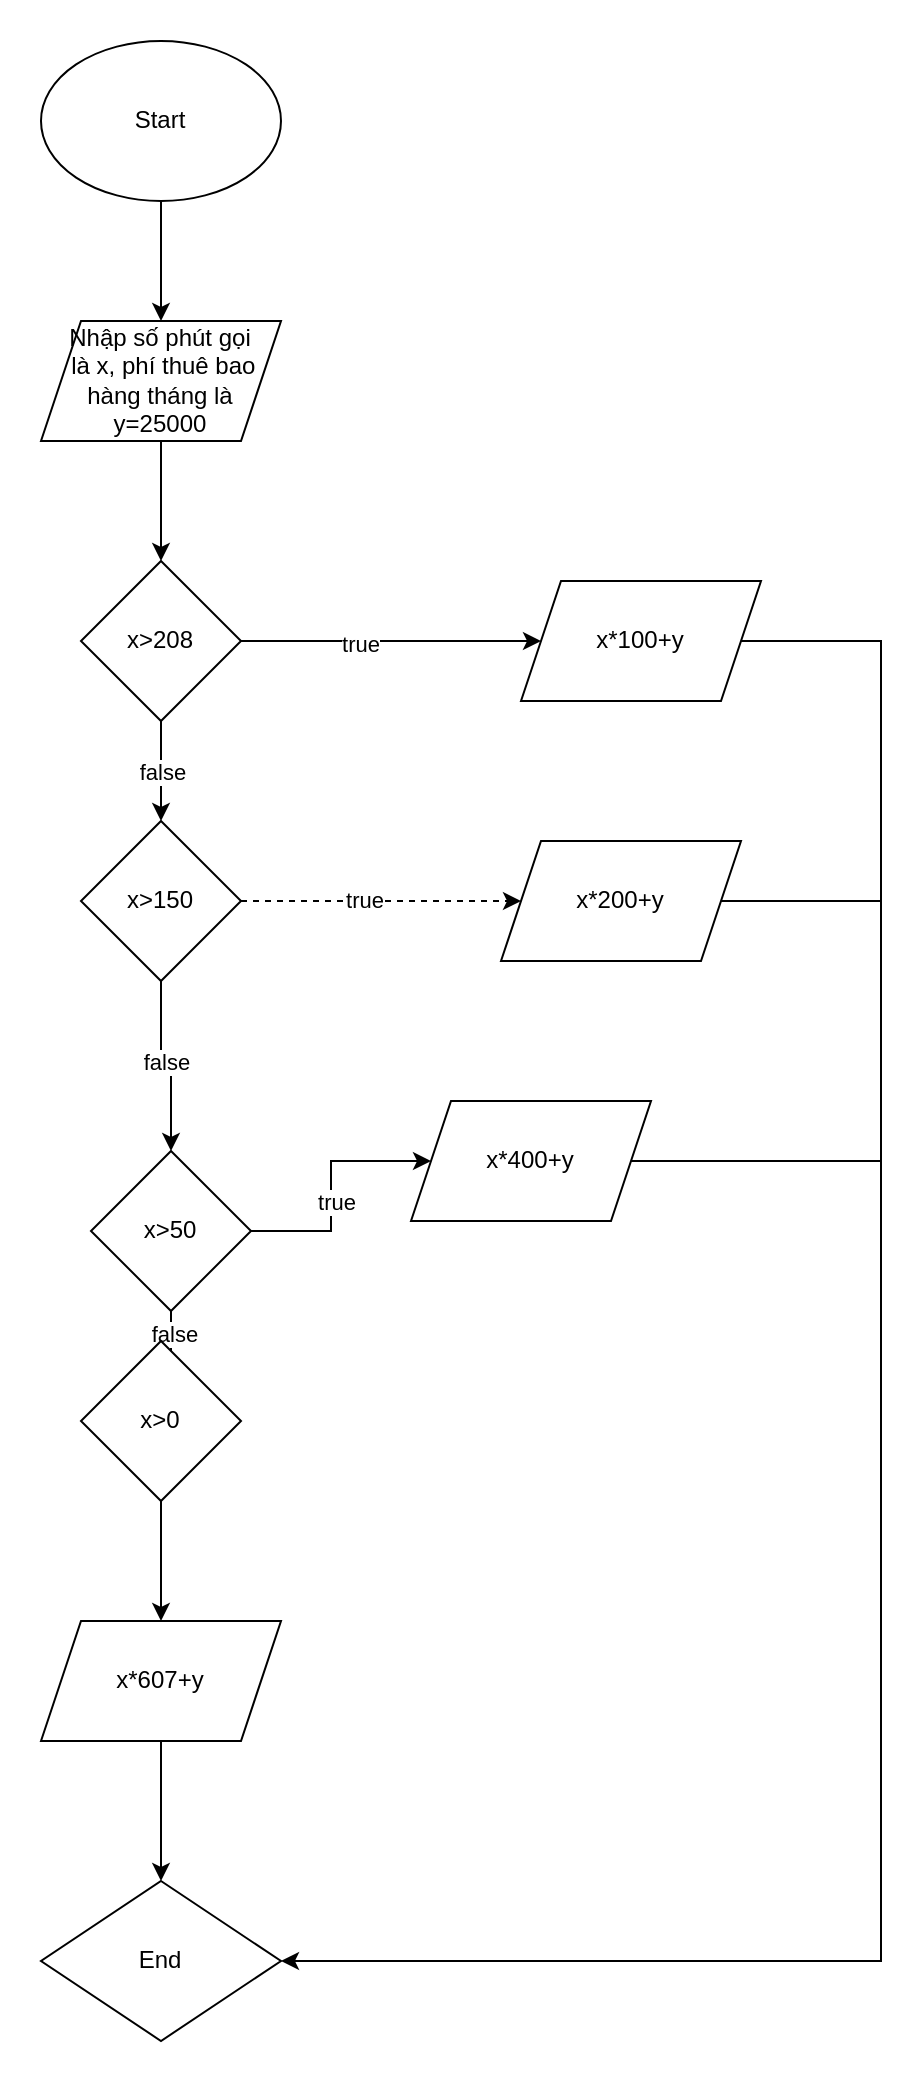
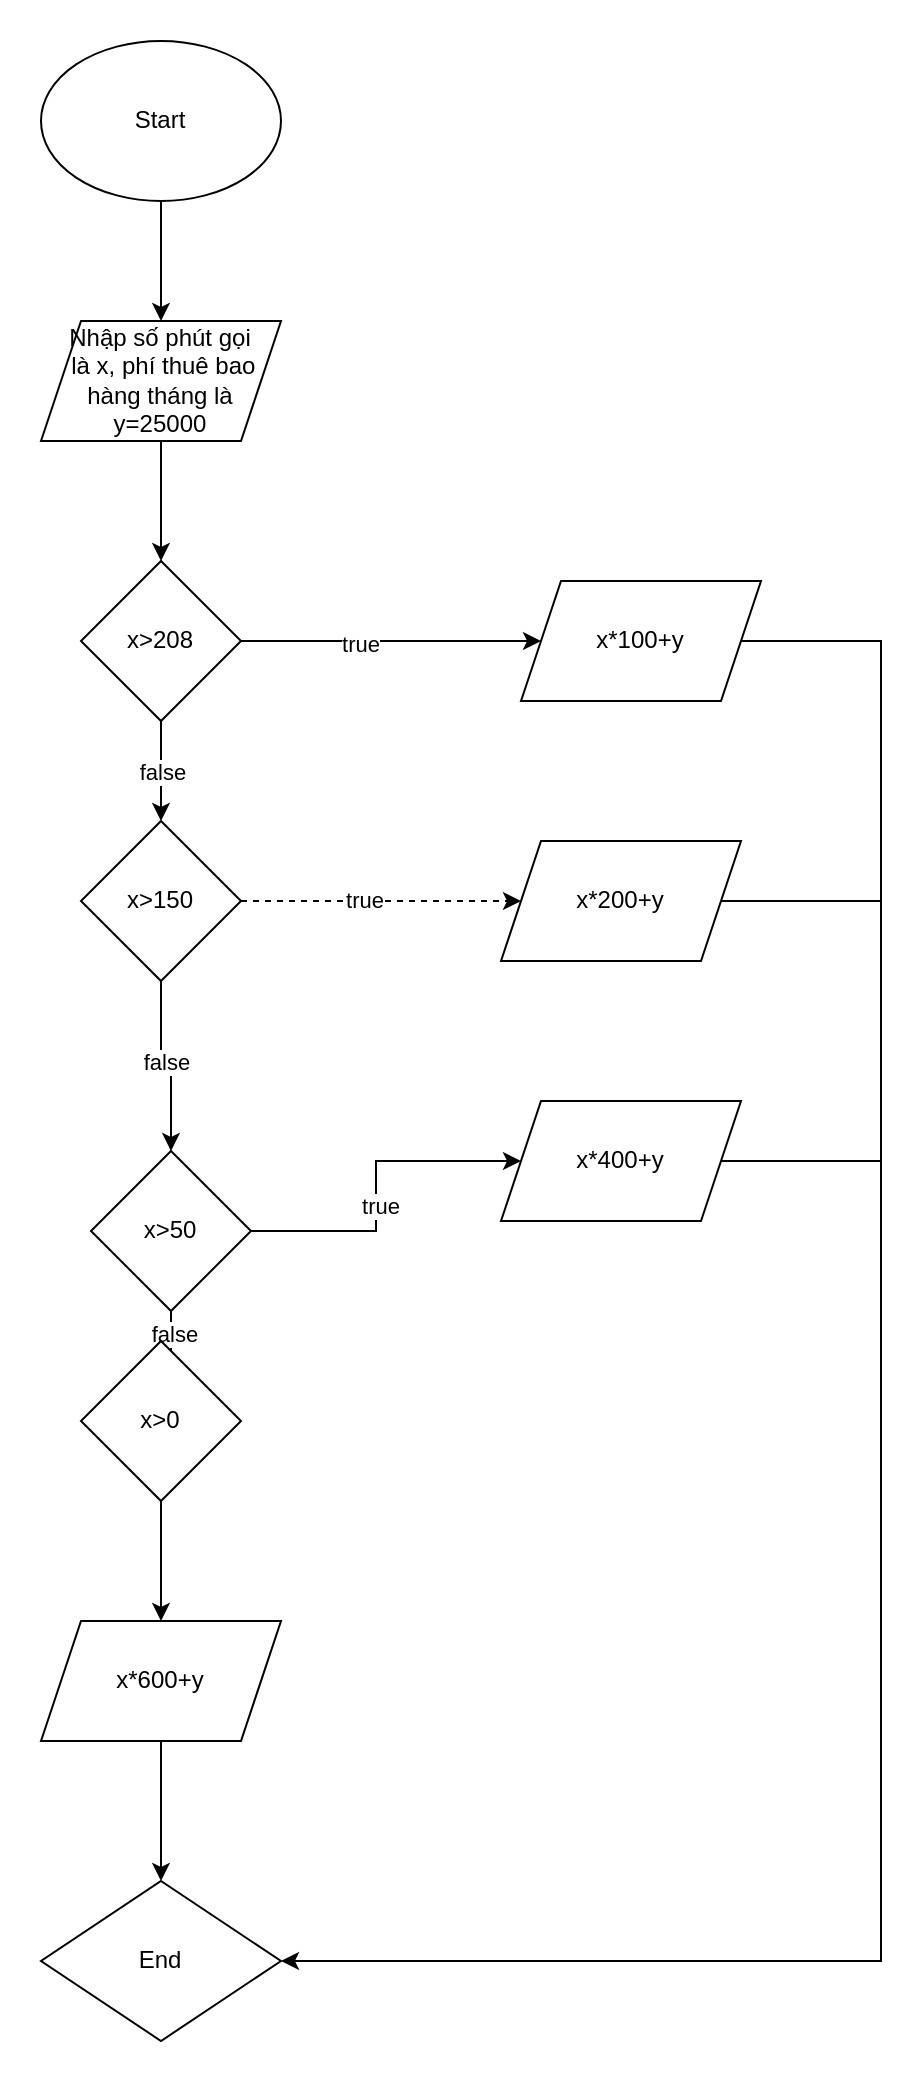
(531, 1161) -> (621, 1161)
(161, 1681) -> (161, 1681)
